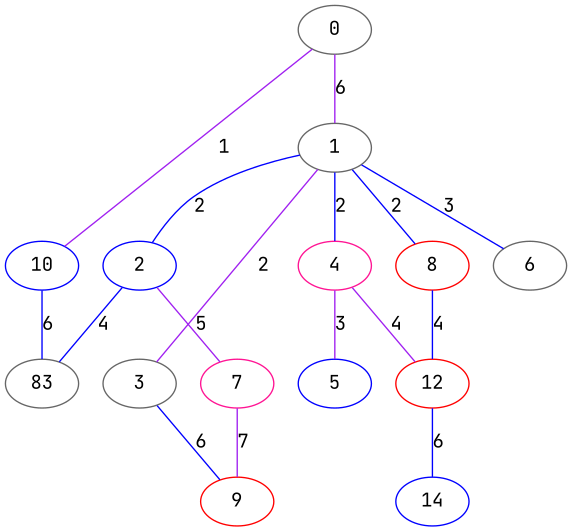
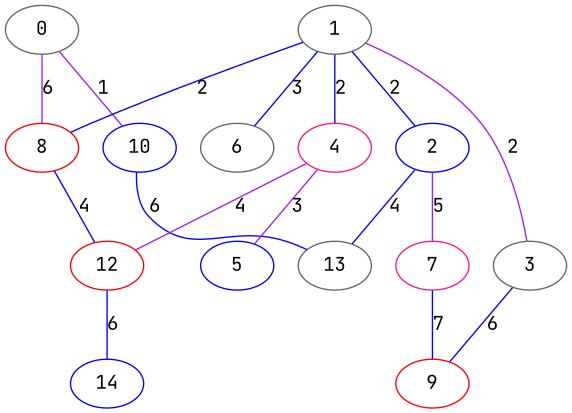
(335, 89) -> (42, 89)
(42, 384) -> (335, 266)
(237, 443) -> (432, 325)
